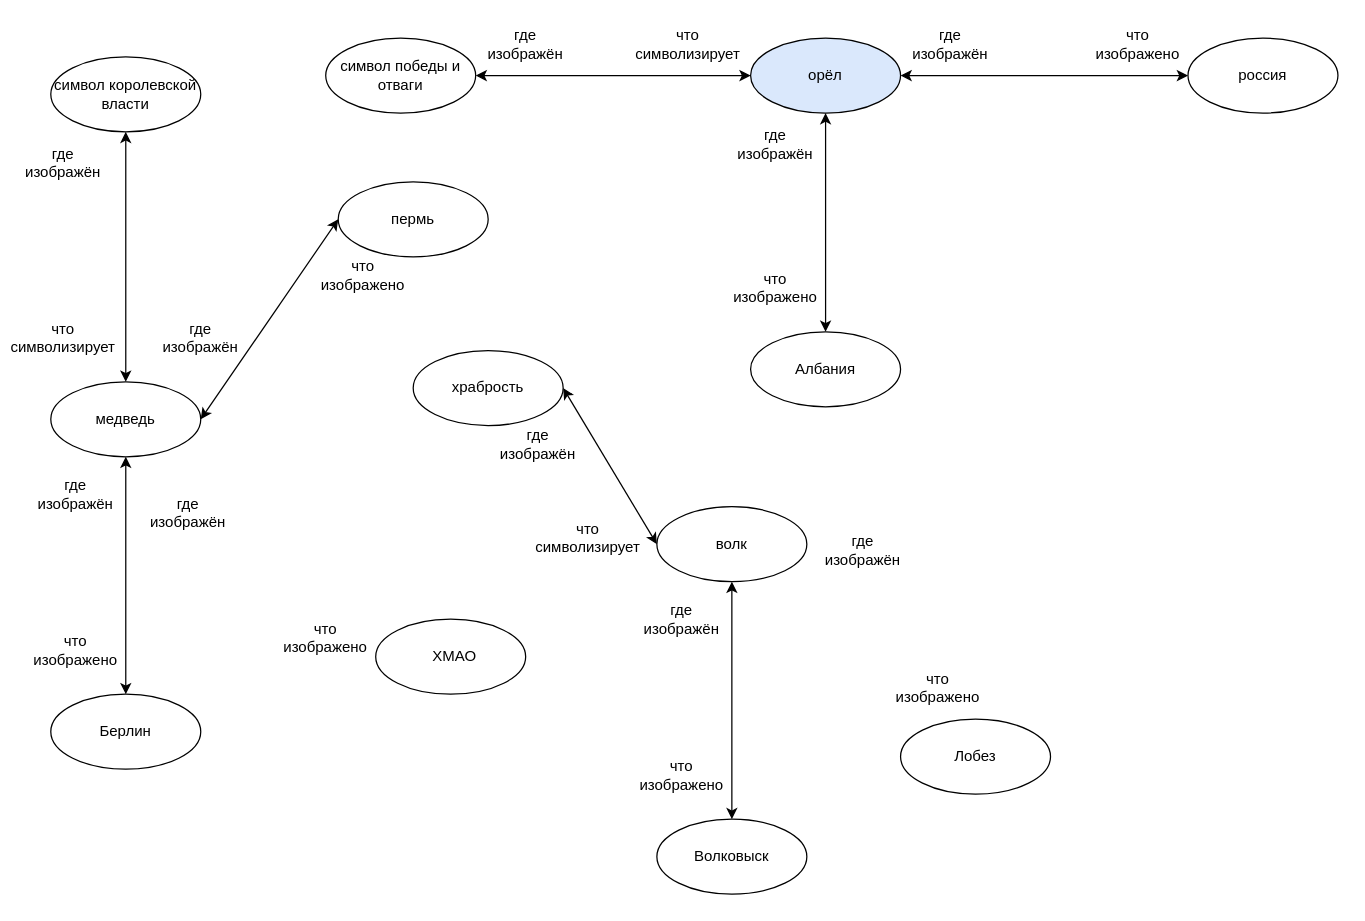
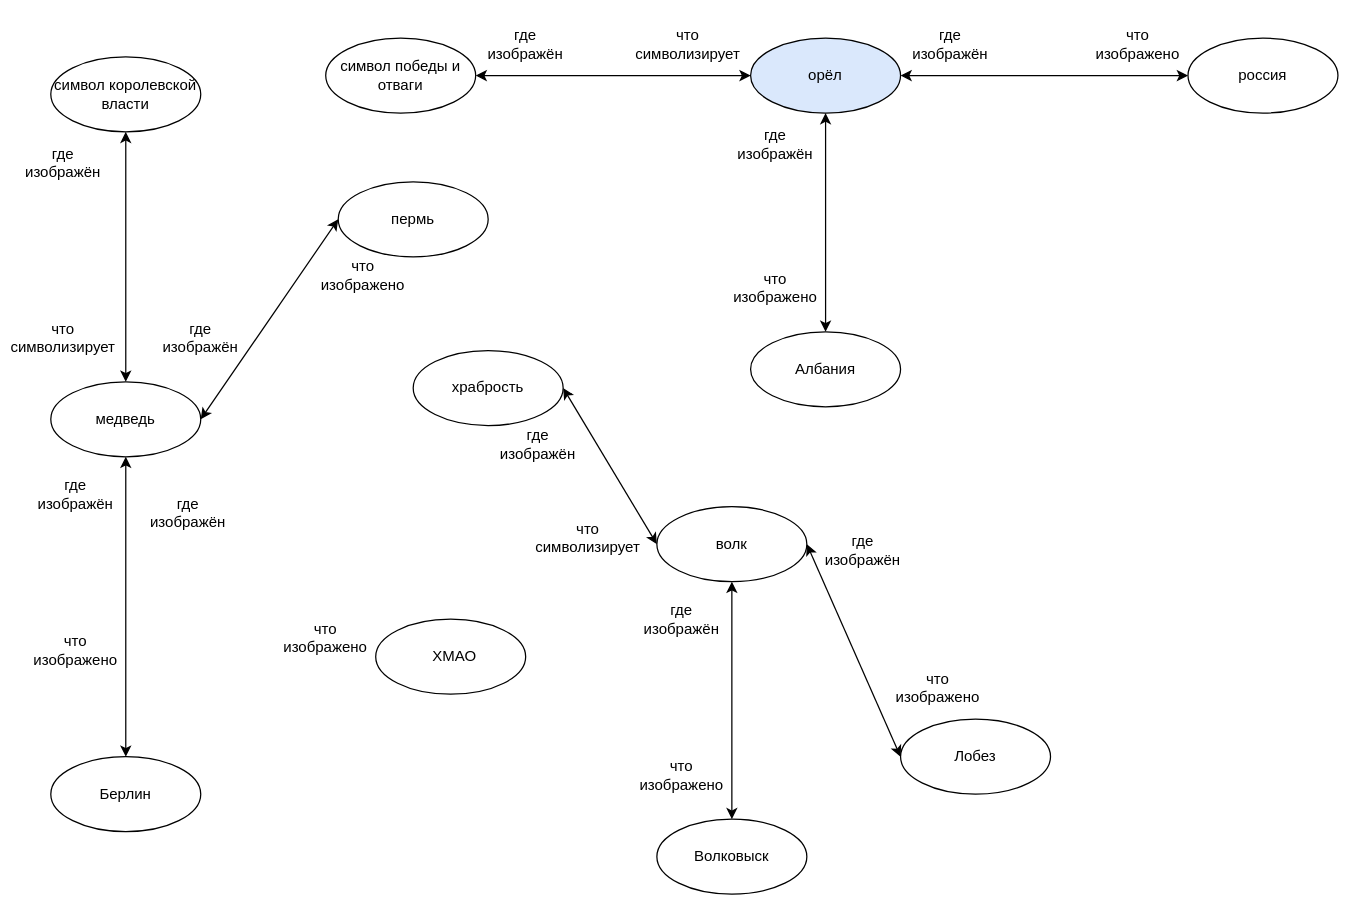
none -> (854, 651)
(126, 732) -> (126, 794)
